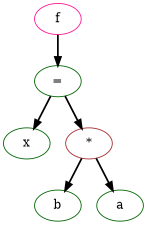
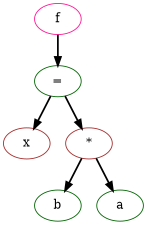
(27, 143) -> (27, 143)
